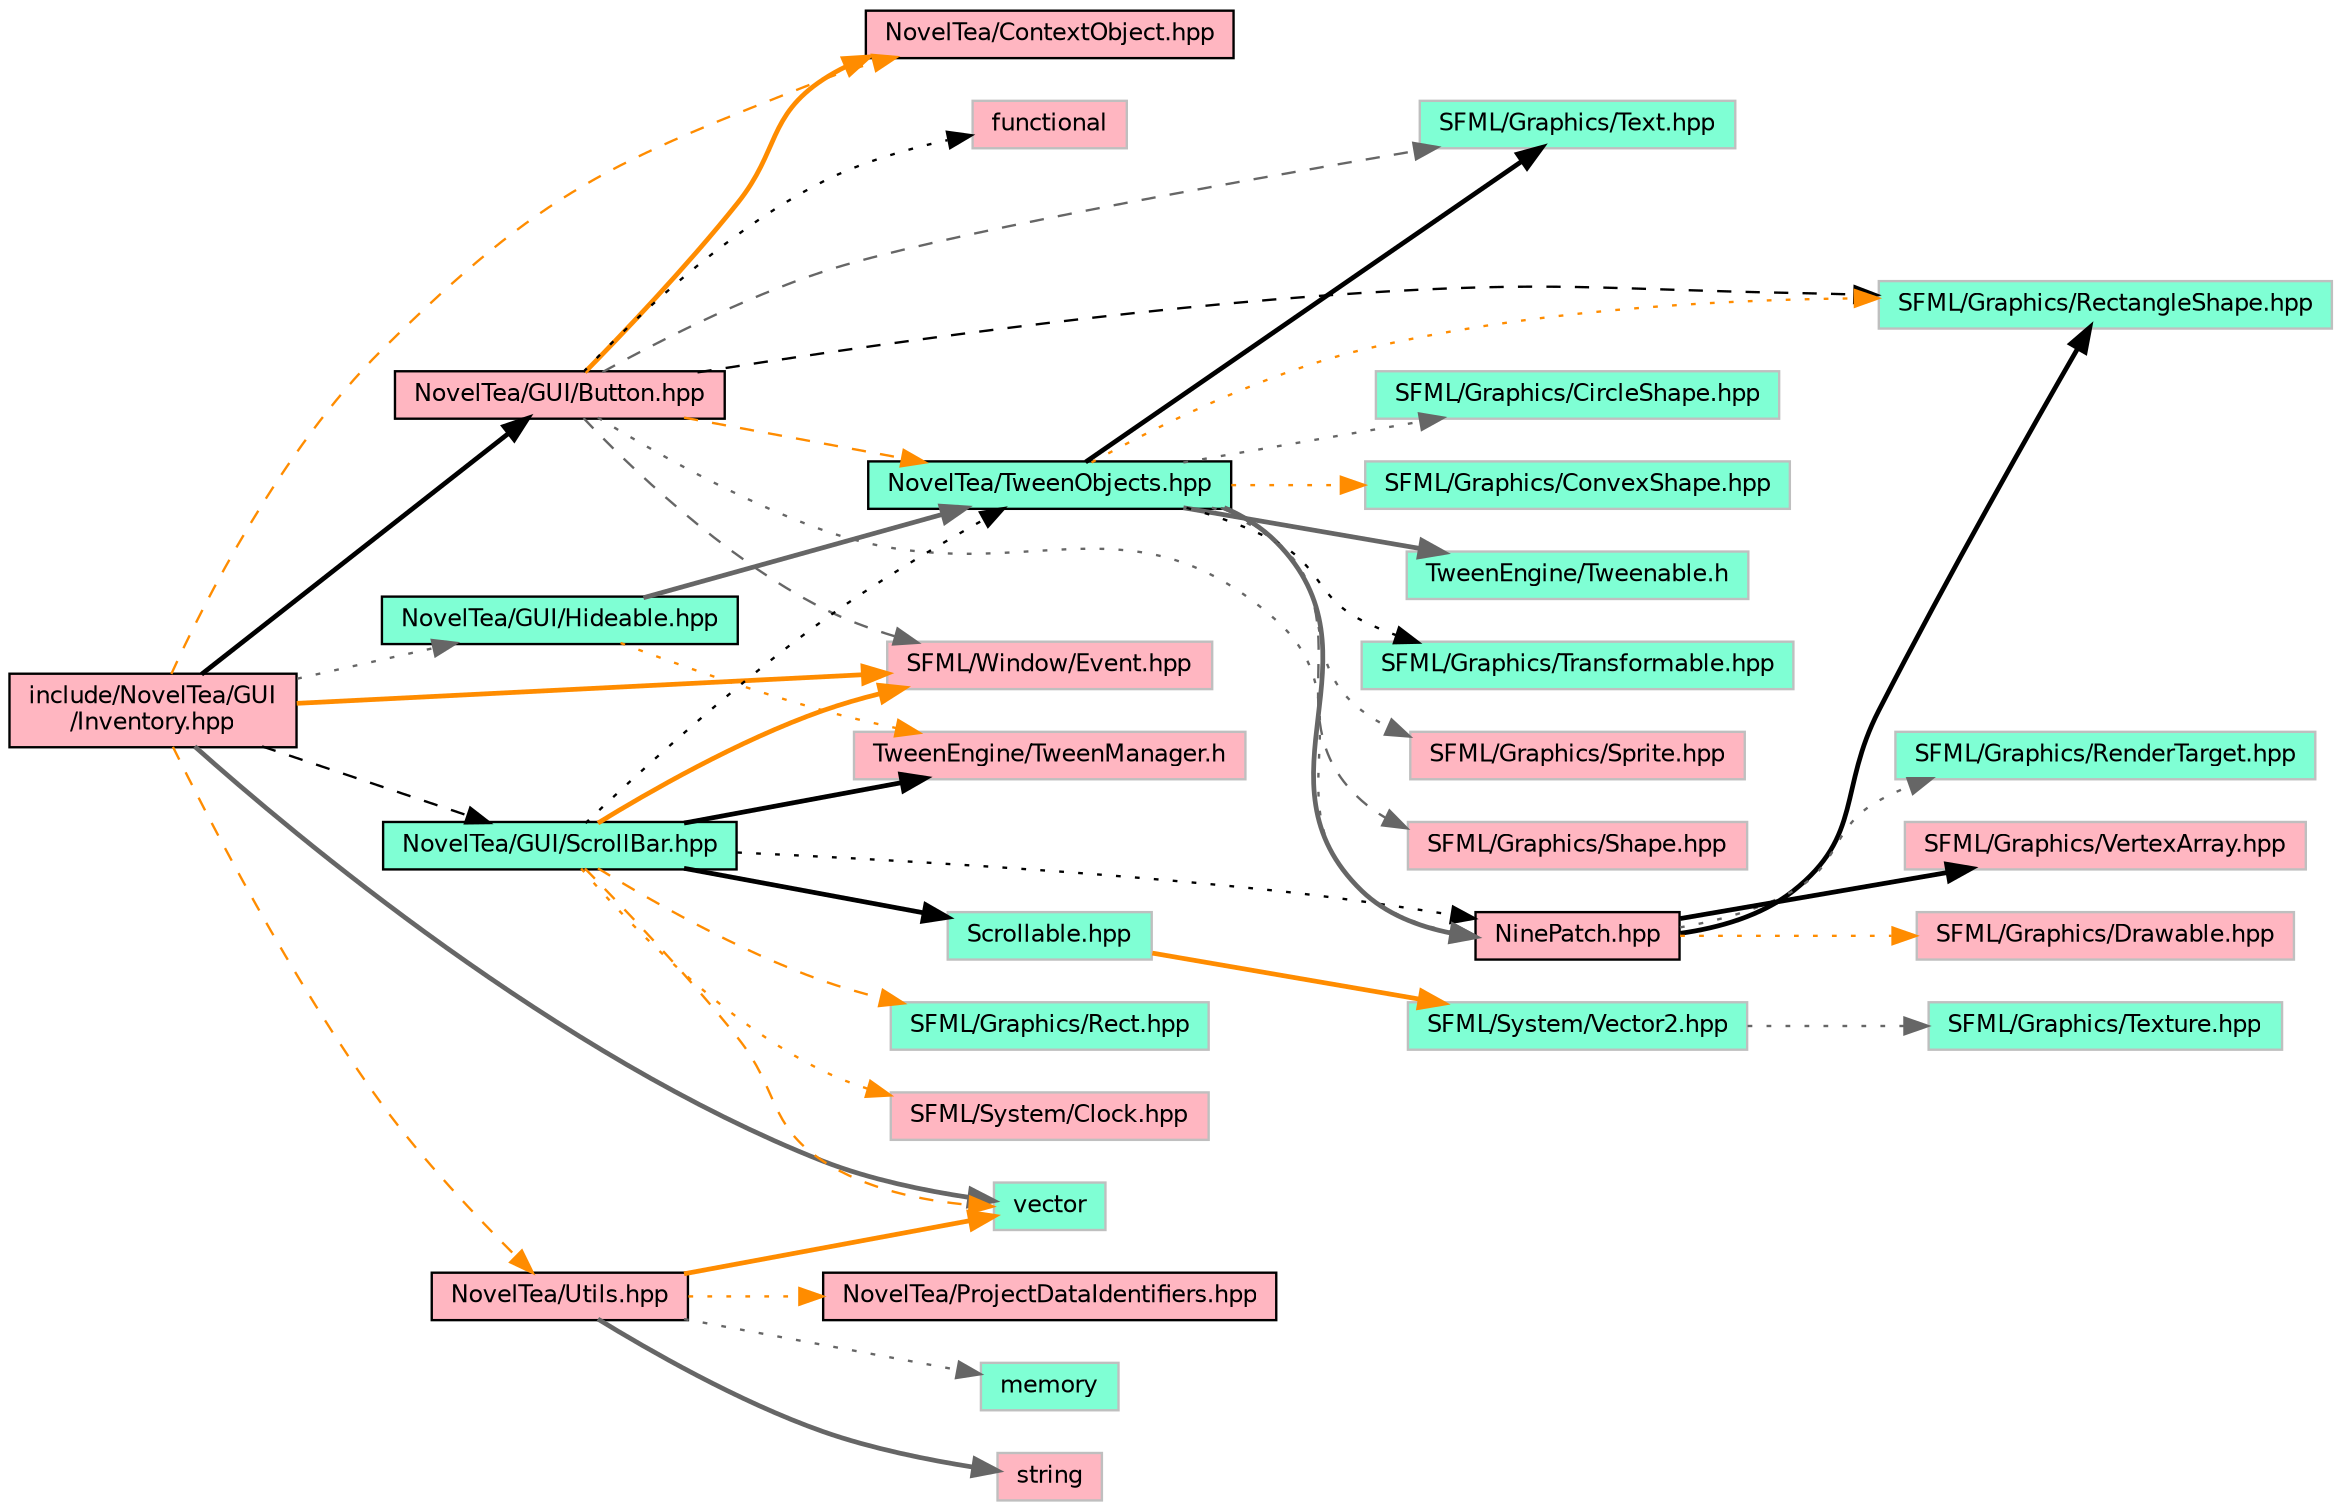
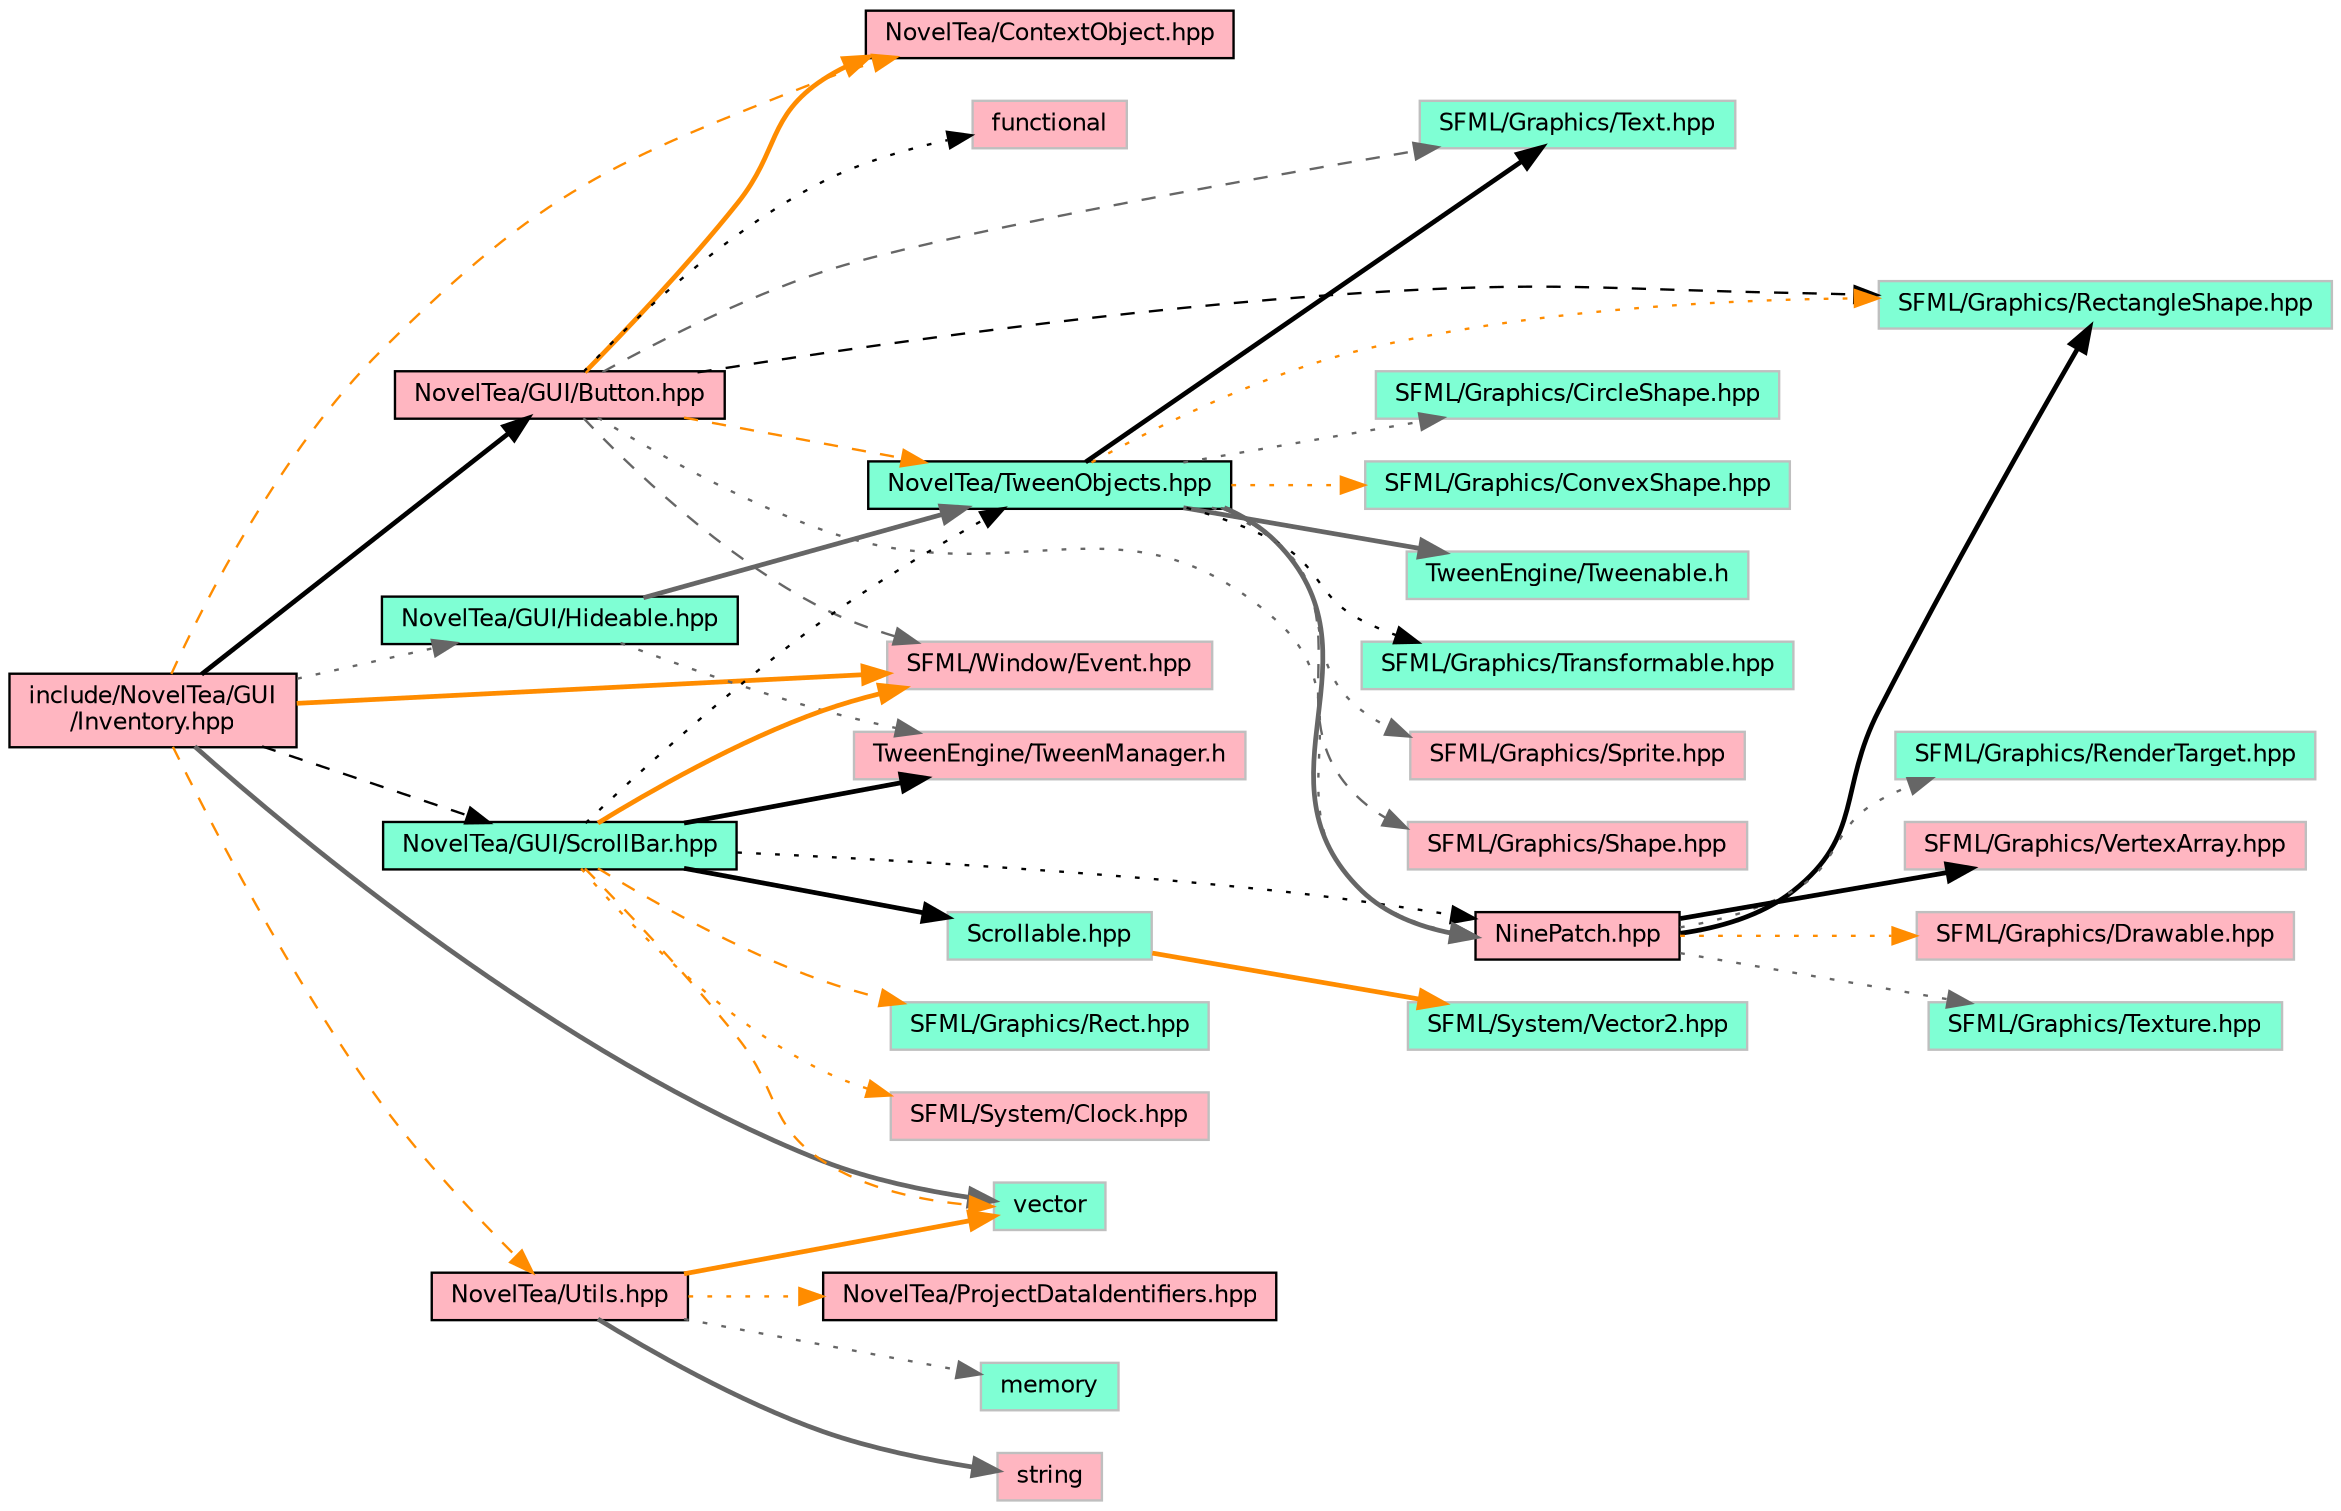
(771, 695) -> (771, 695)
(1826, 1026) -> (1814, 976)
